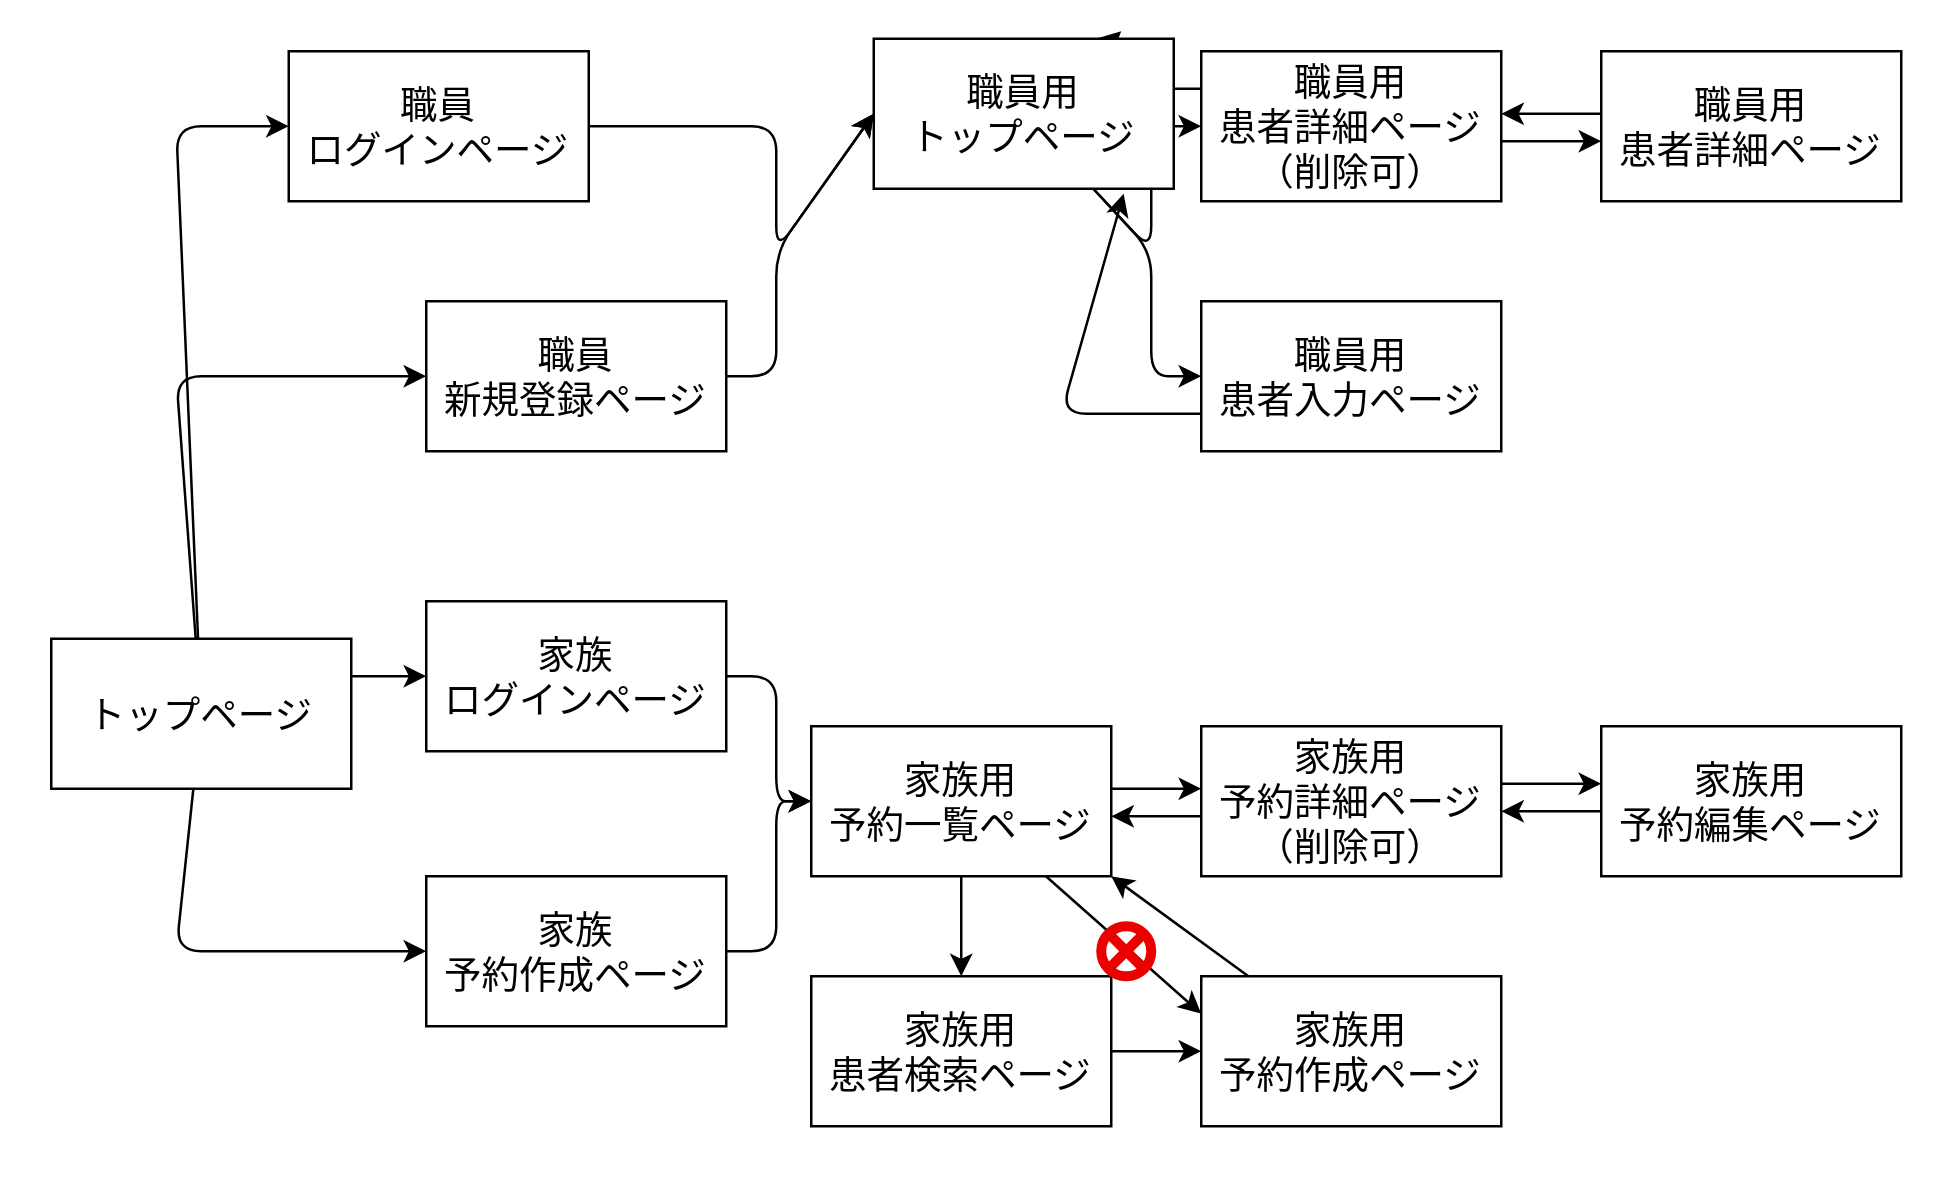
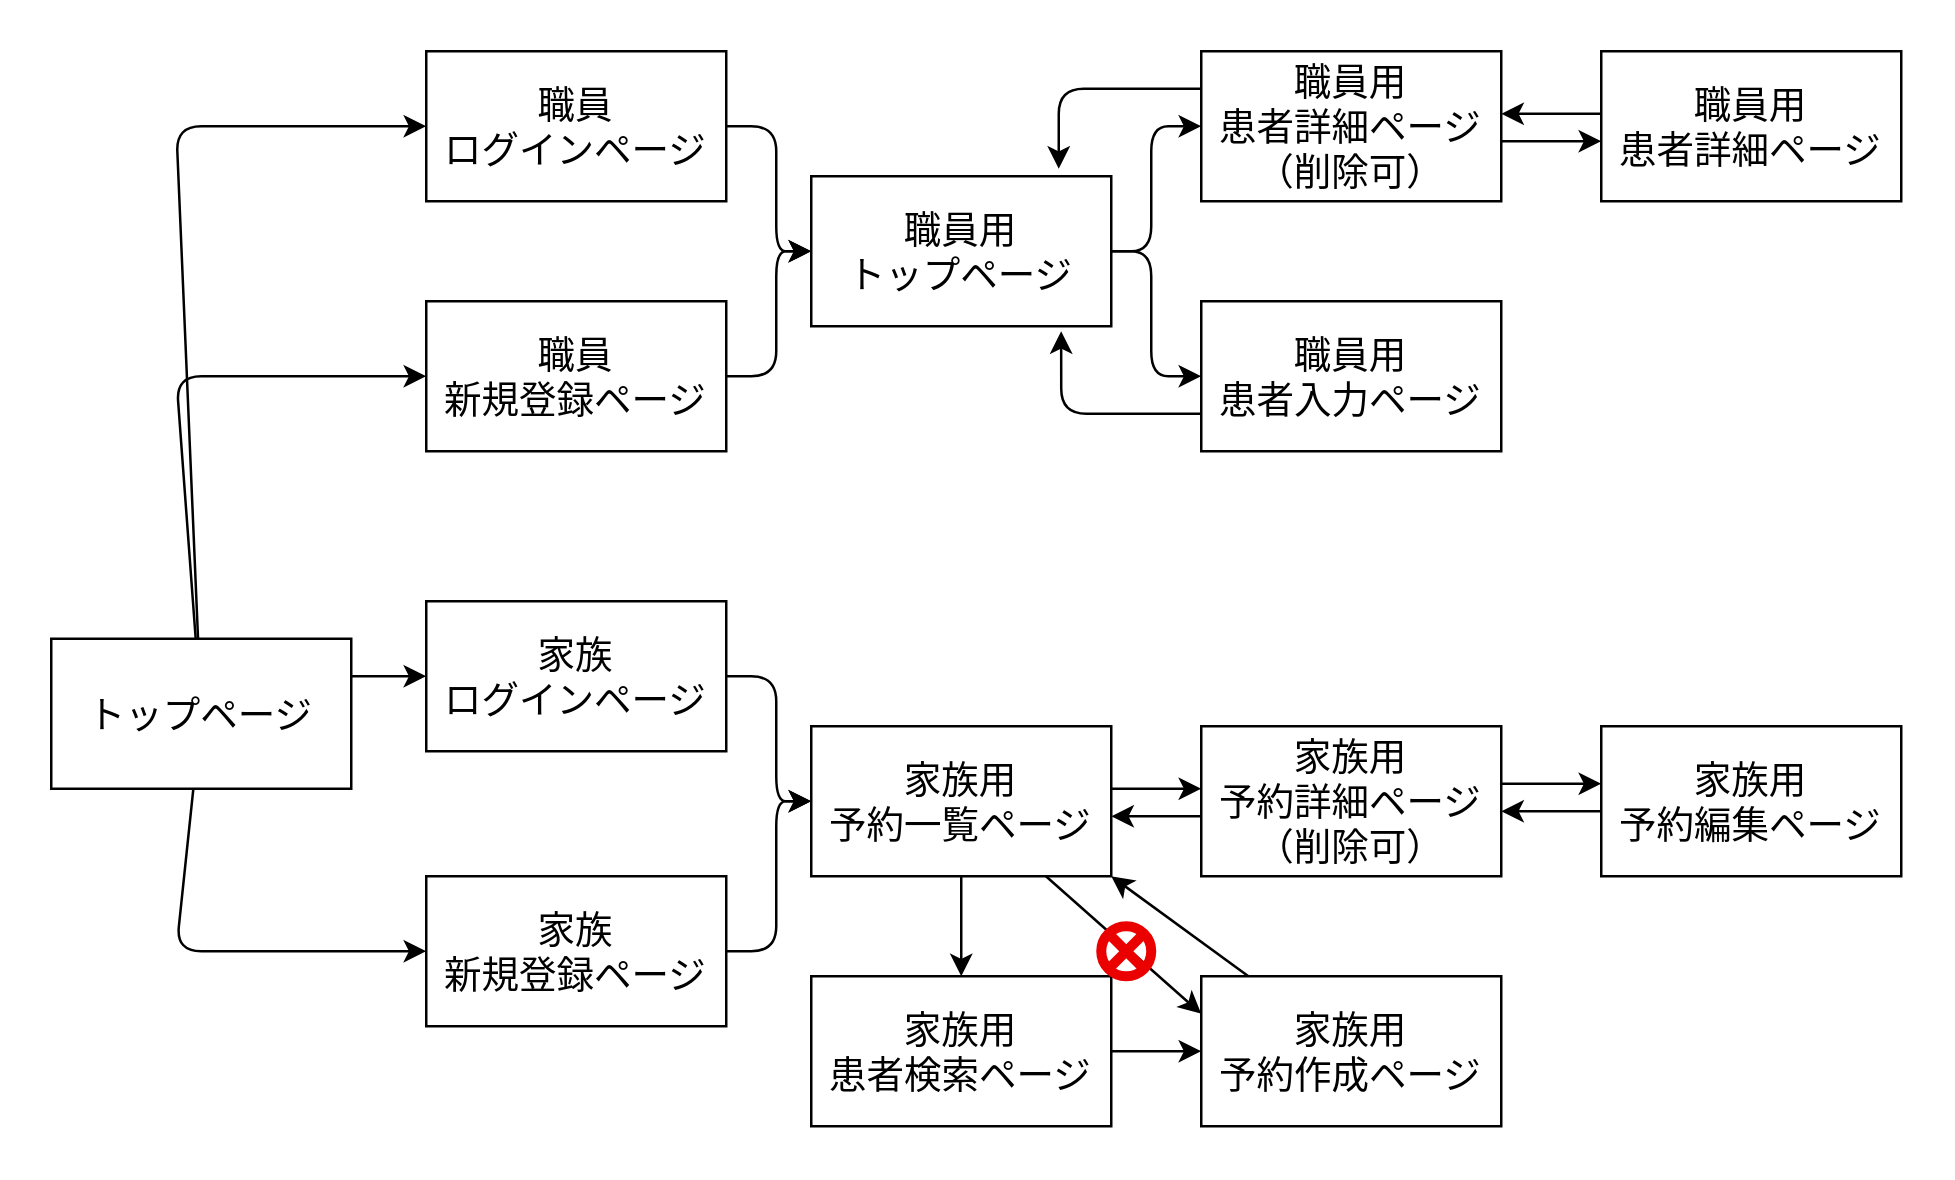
(1024, 114) -> (961, 251)
(439, 126) -> (576, 126)
(576, 951) -> (576, 951)
